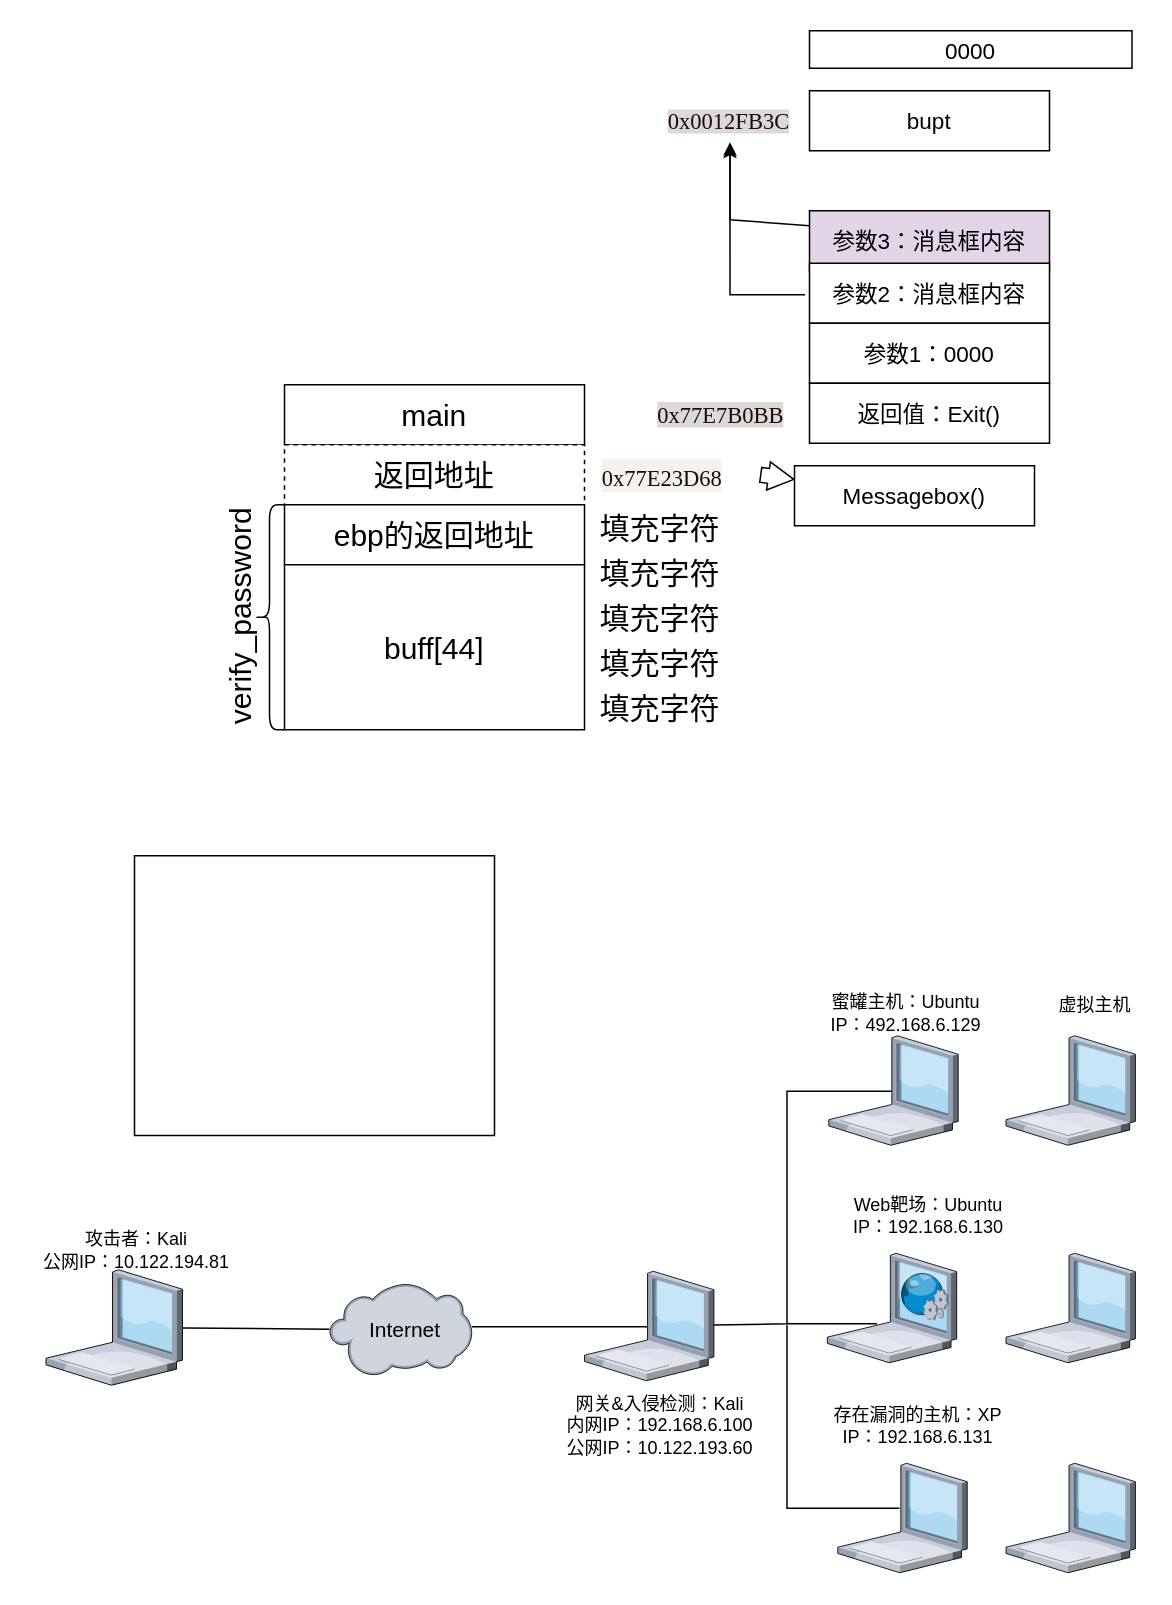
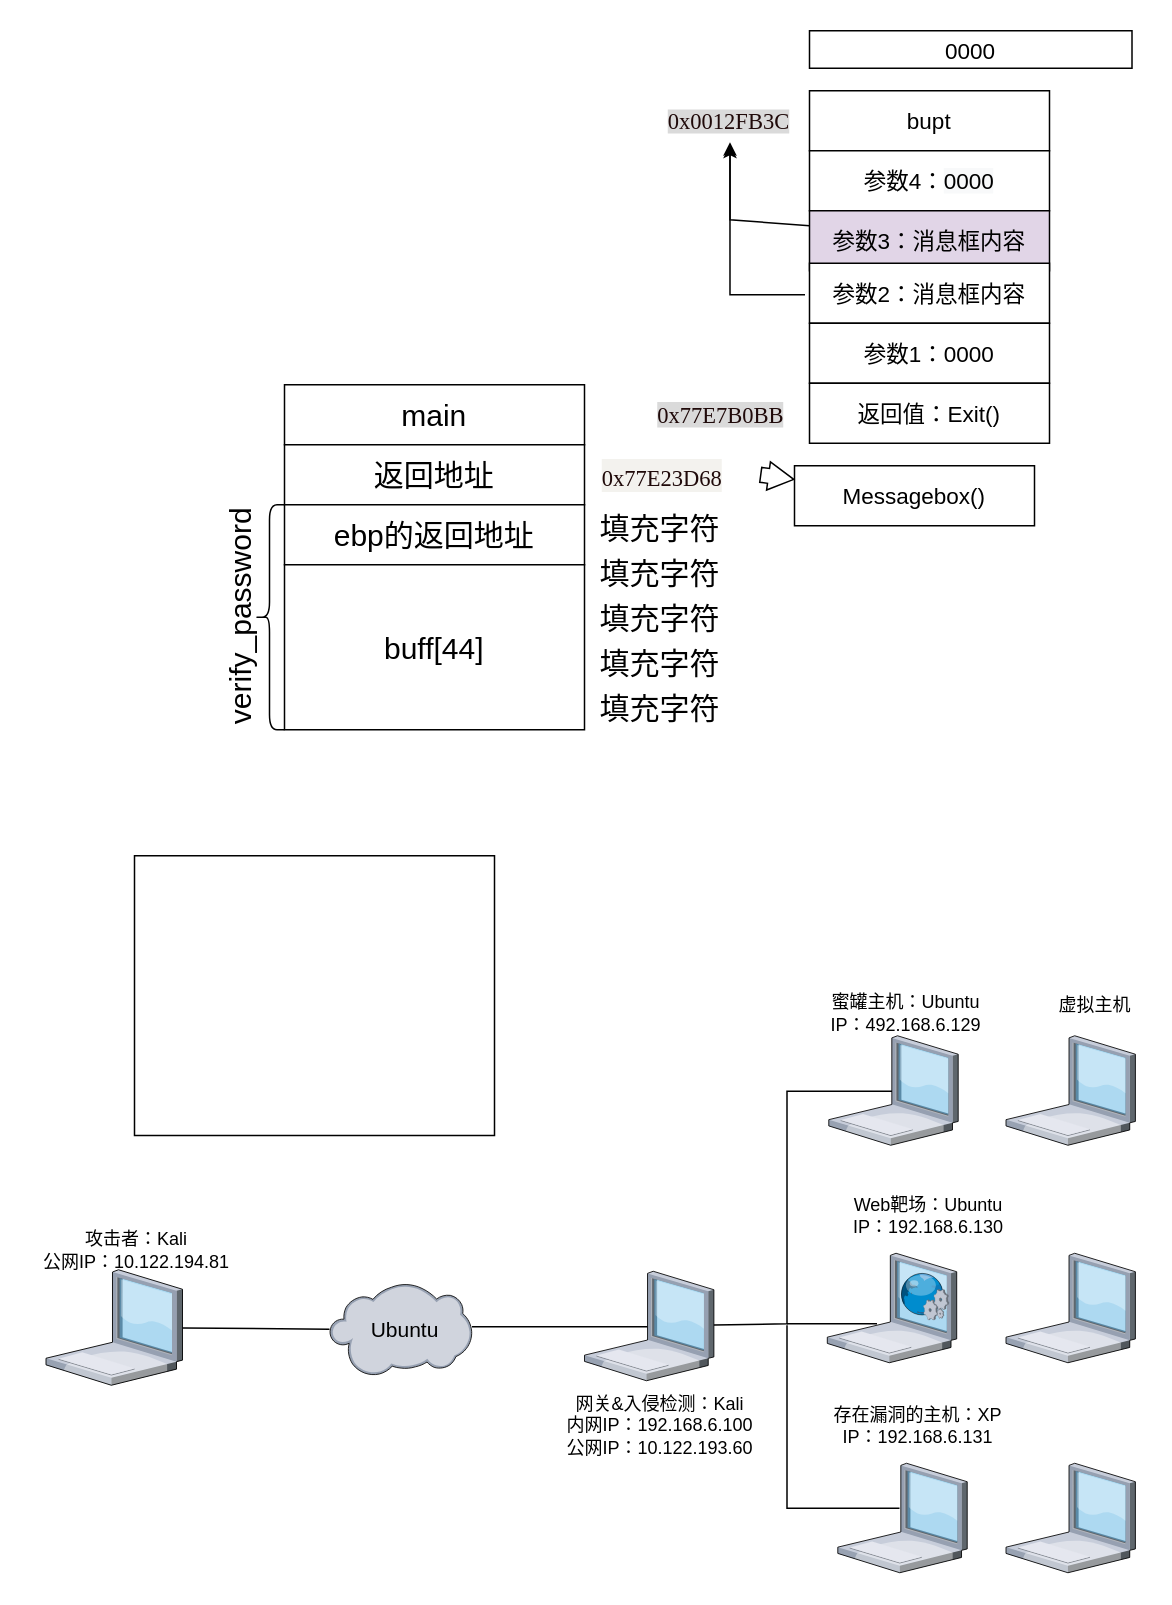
none -> (929, 181)
(434, 475) -> (434, 475)
(405, 1330) -> (405, 1330)
